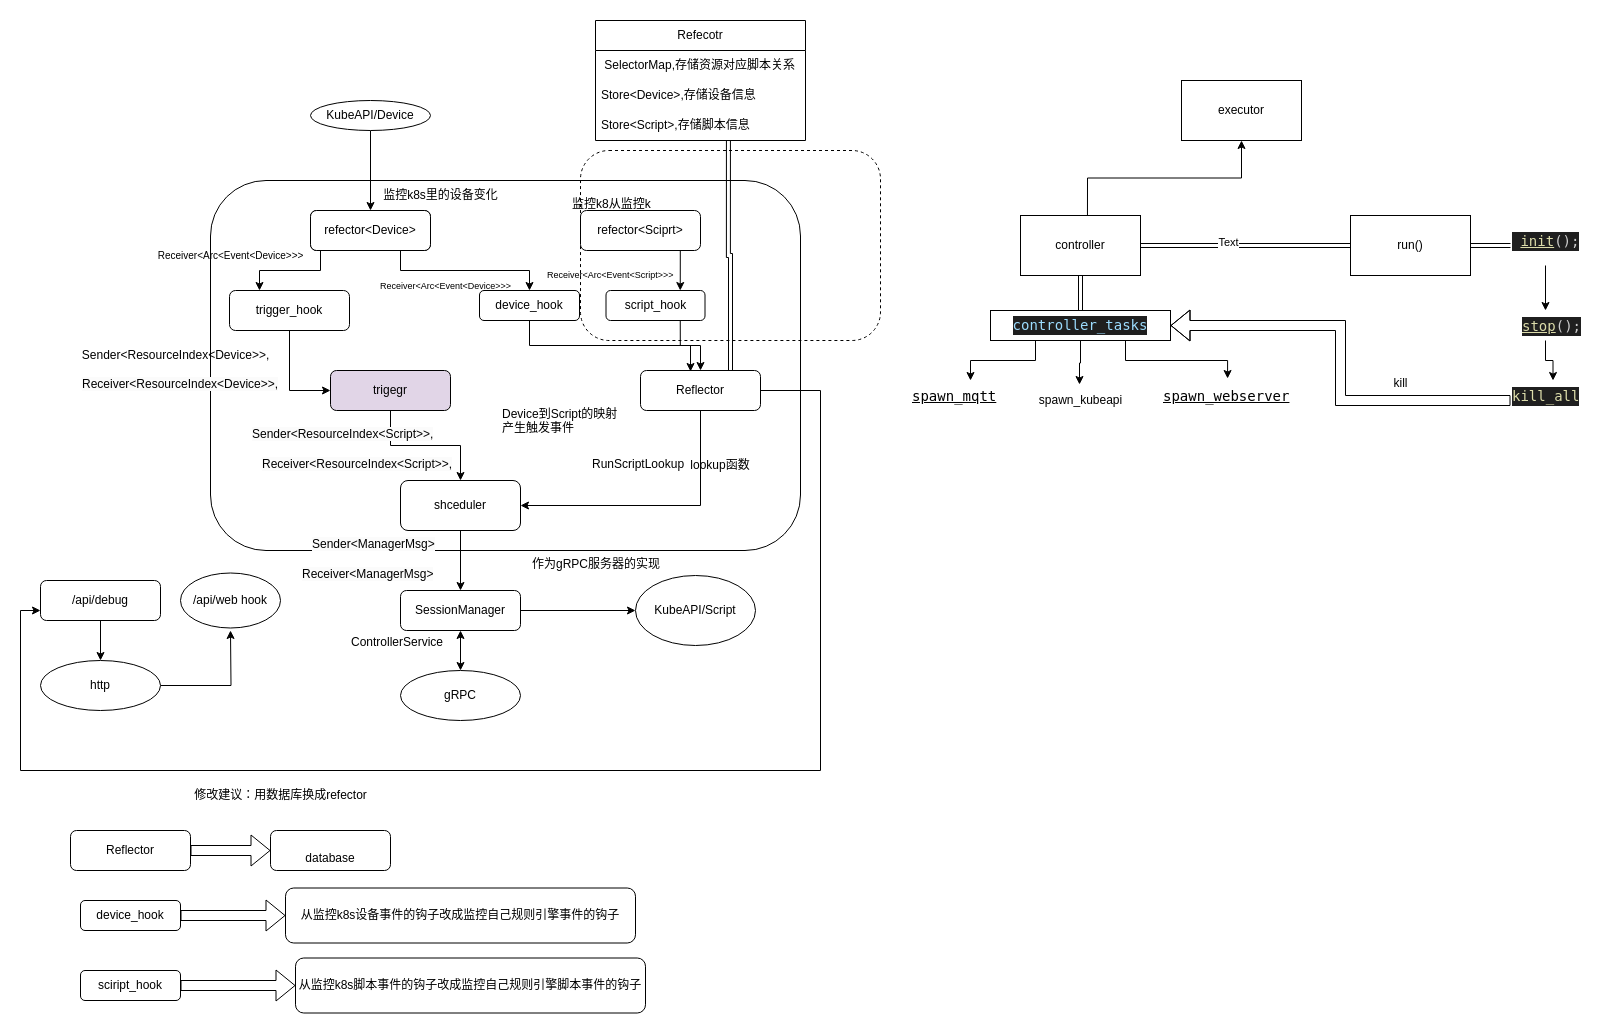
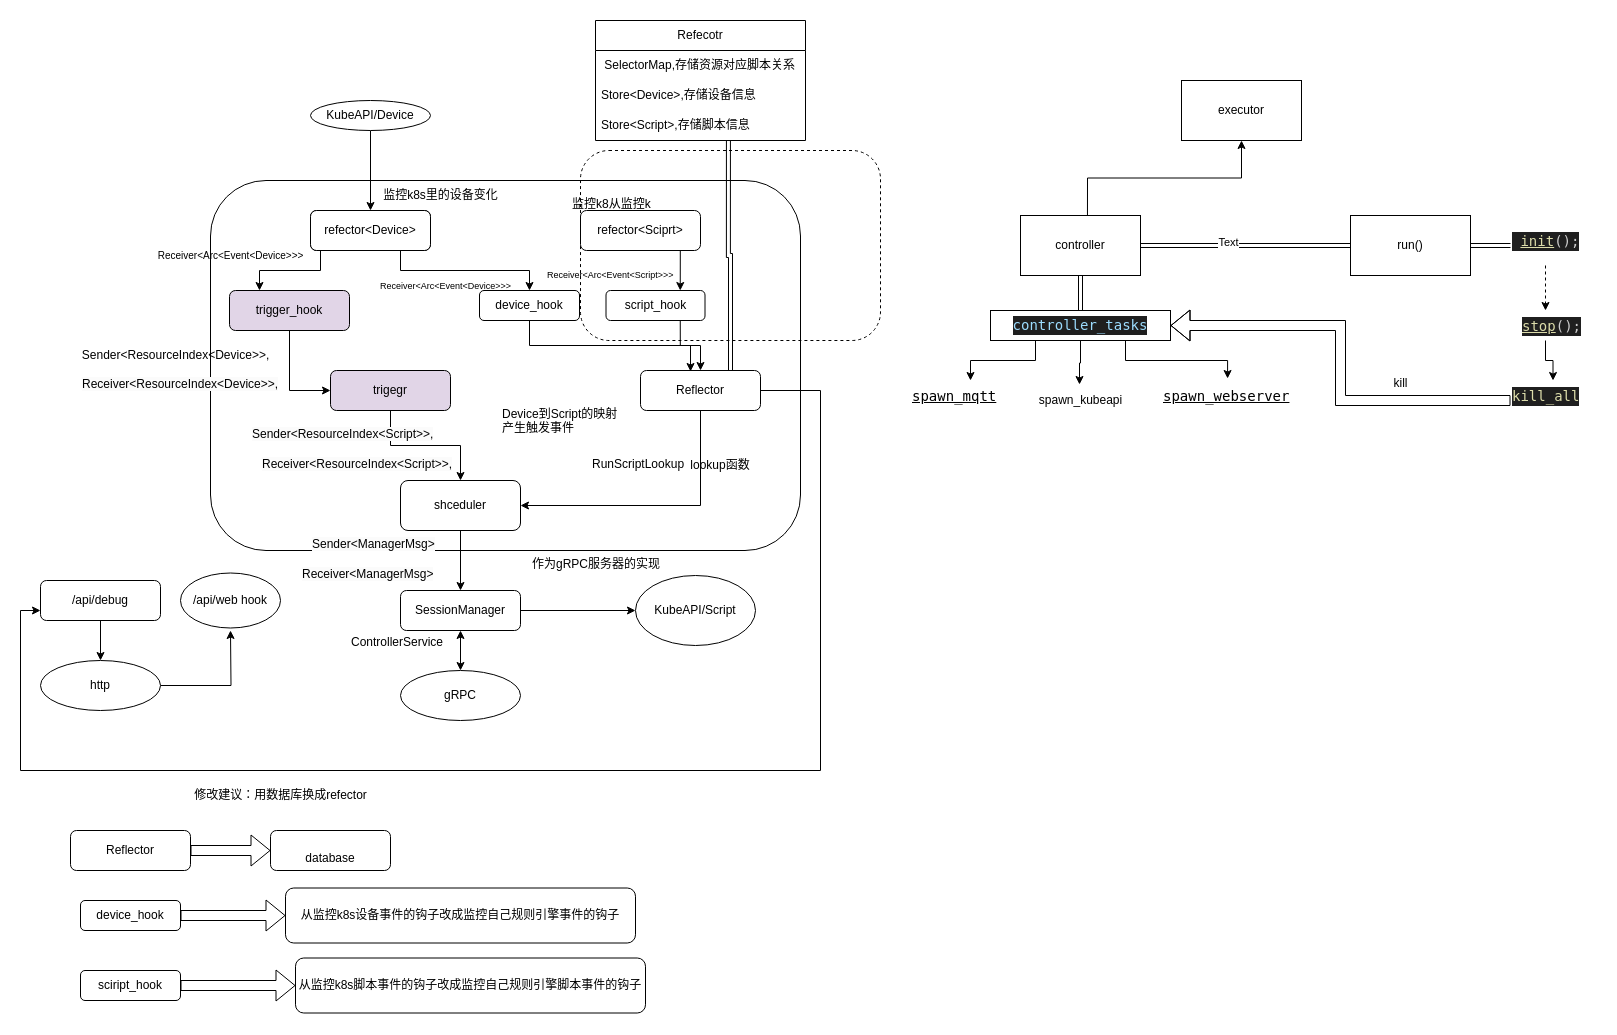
(1546, 284) -> (1546, 284)
(290, 311) -> (290, 311)
